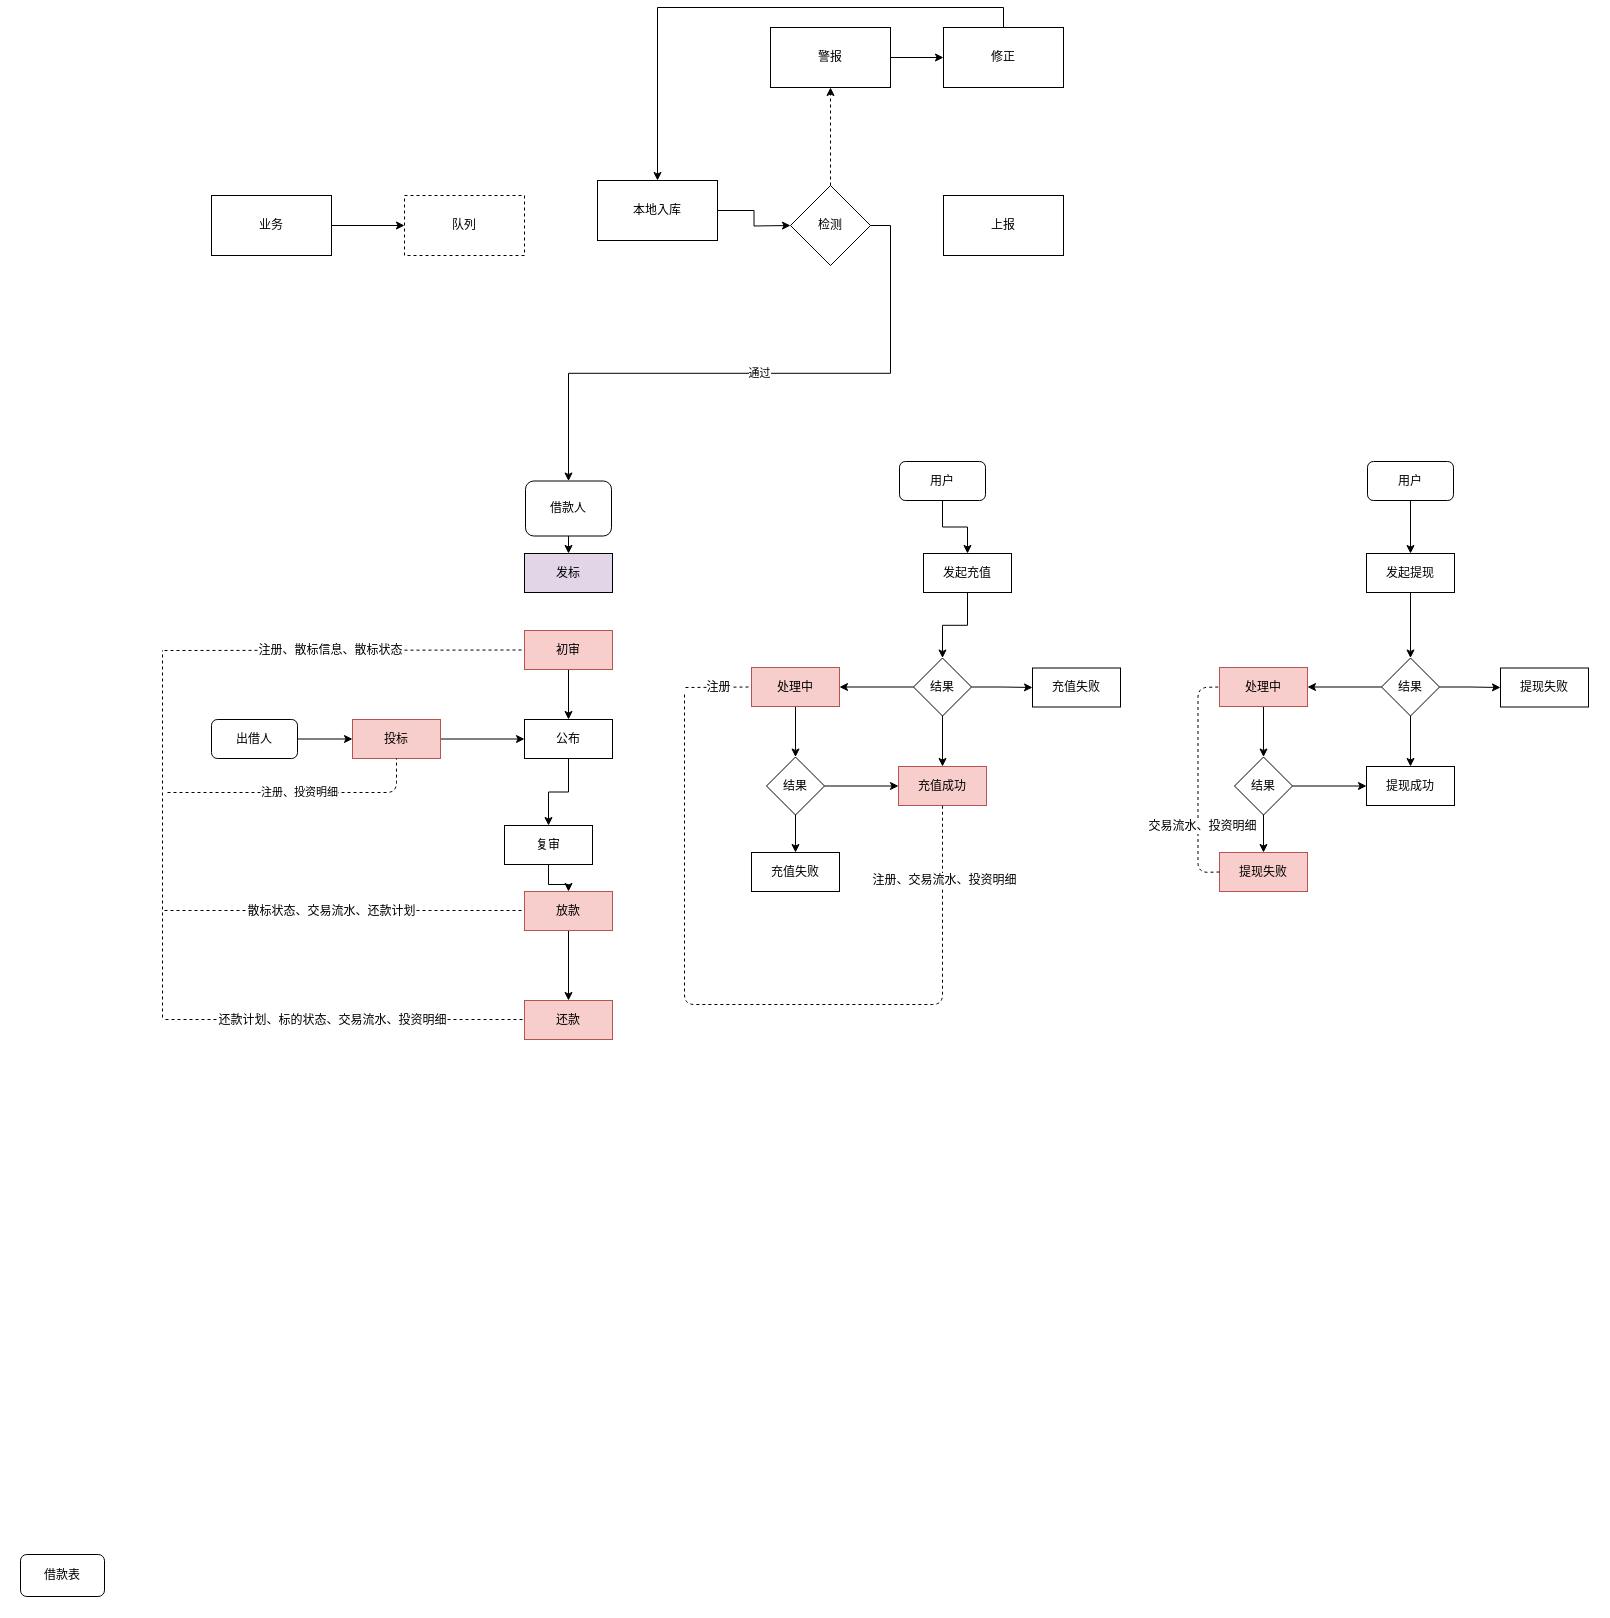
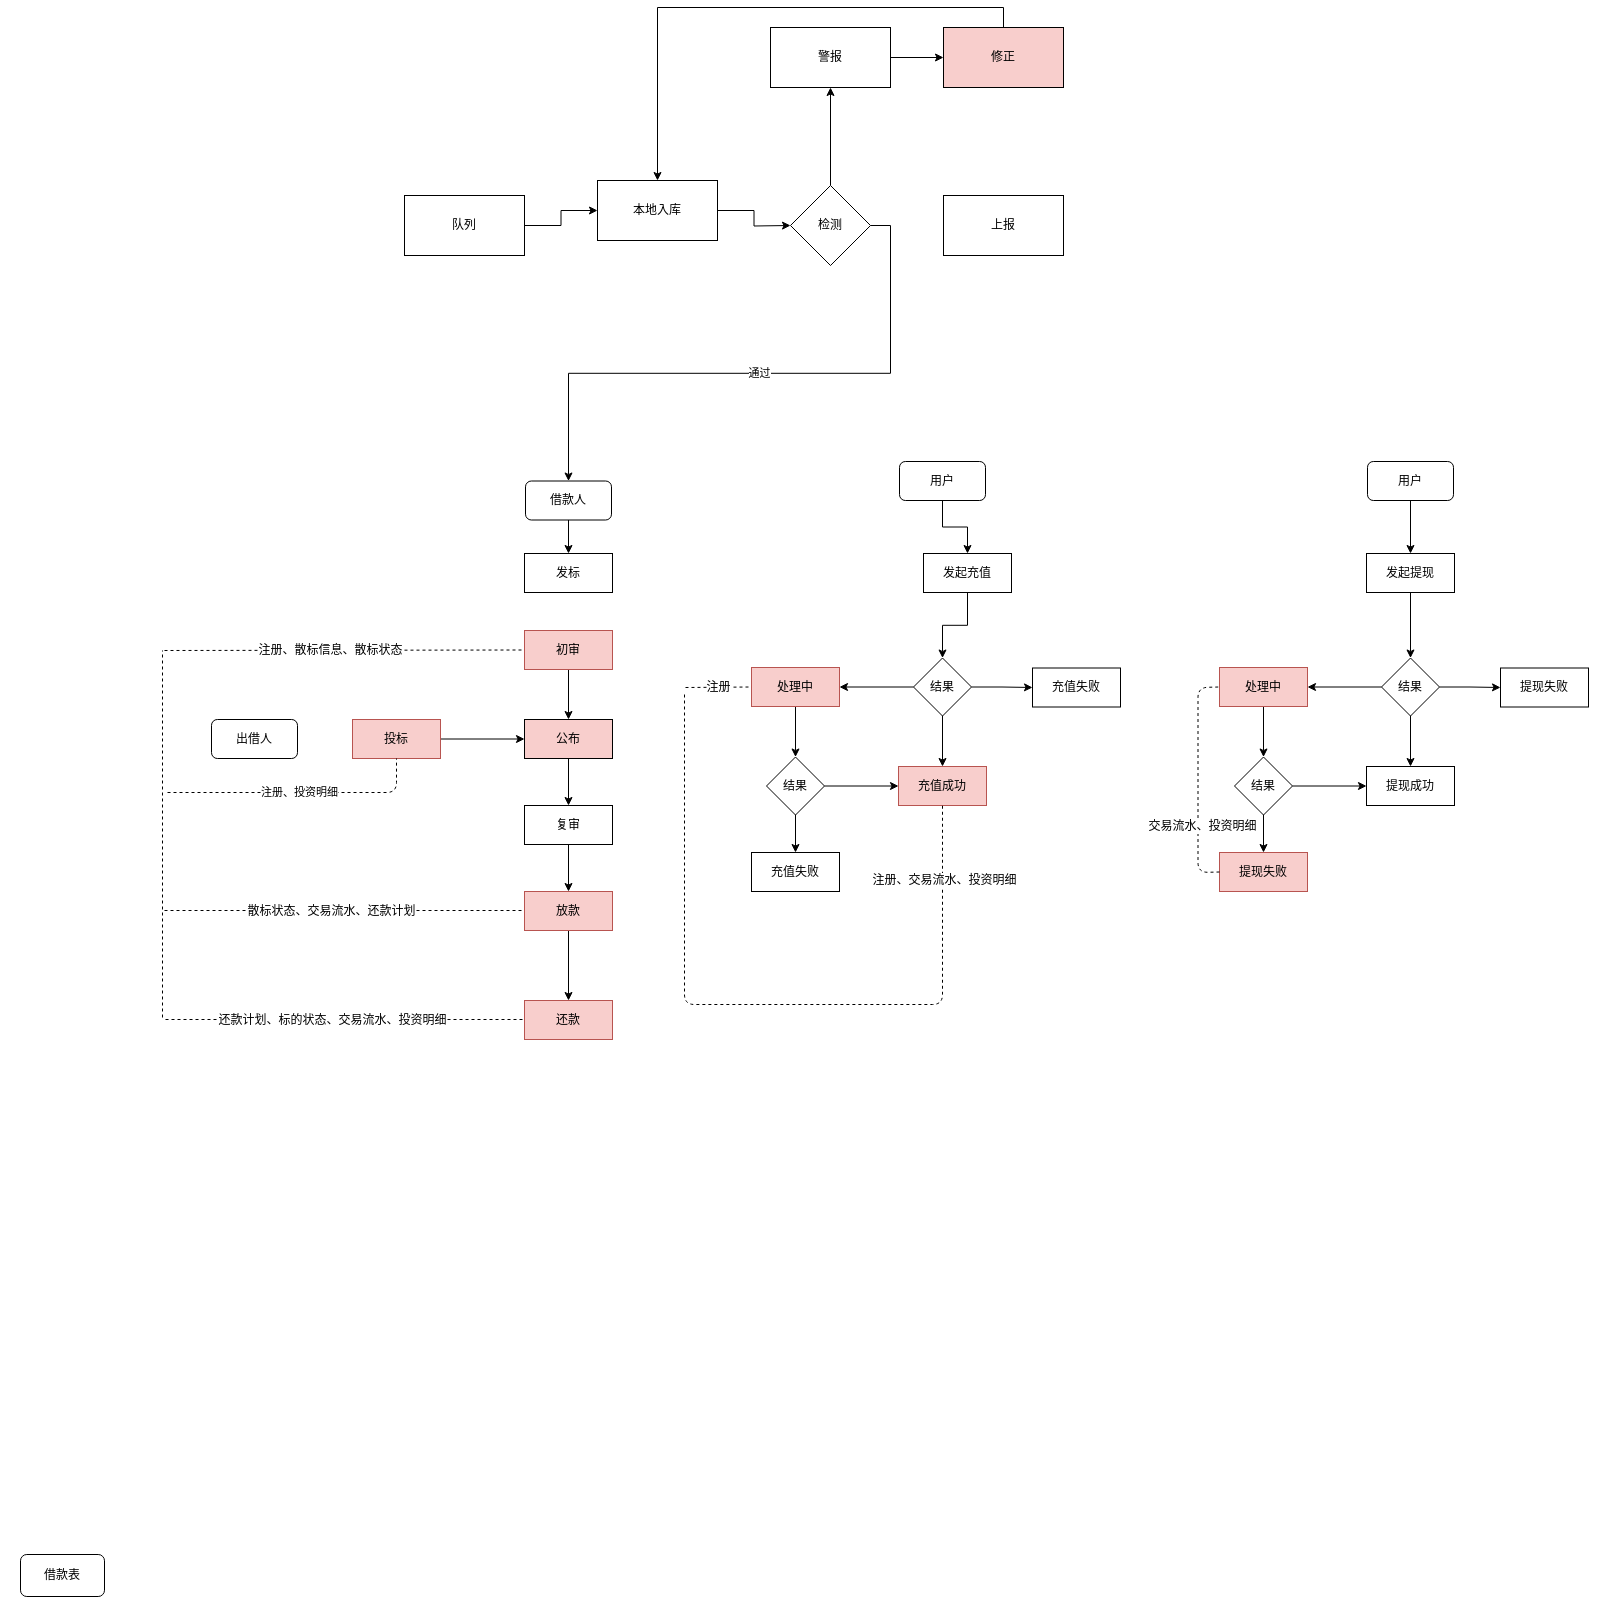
(1004, 58) -> (1004, 58)
(831, 139) -> (831, 139)
none -> (561, 222)
(272, 226) -> none
(365, 226) -> none
(465, 226) -> (465, 226)
(569, 509) -> (569, 501)
(569, 573) -> (569, 573)
(322, 739) -> none
(569, 739) -> (569, 739)
(549, 845) -> (569, 825)
